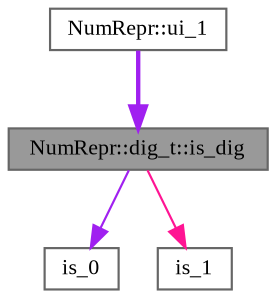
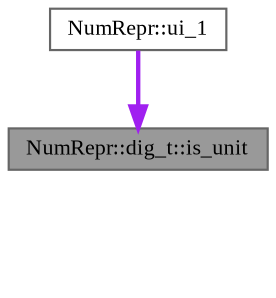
(138, 149) -> (138, 149)
(82, 269) -> none
(195, 269) -> none
